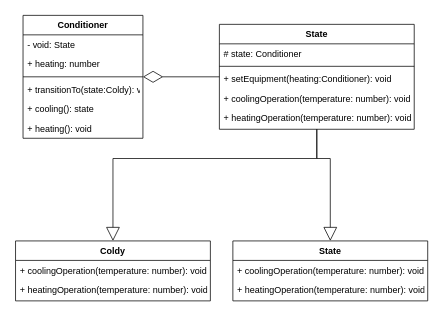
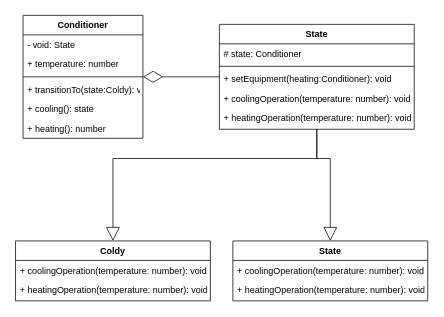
(66, 65) -> (78, 65)
(65, 129) -> (71, 129)
